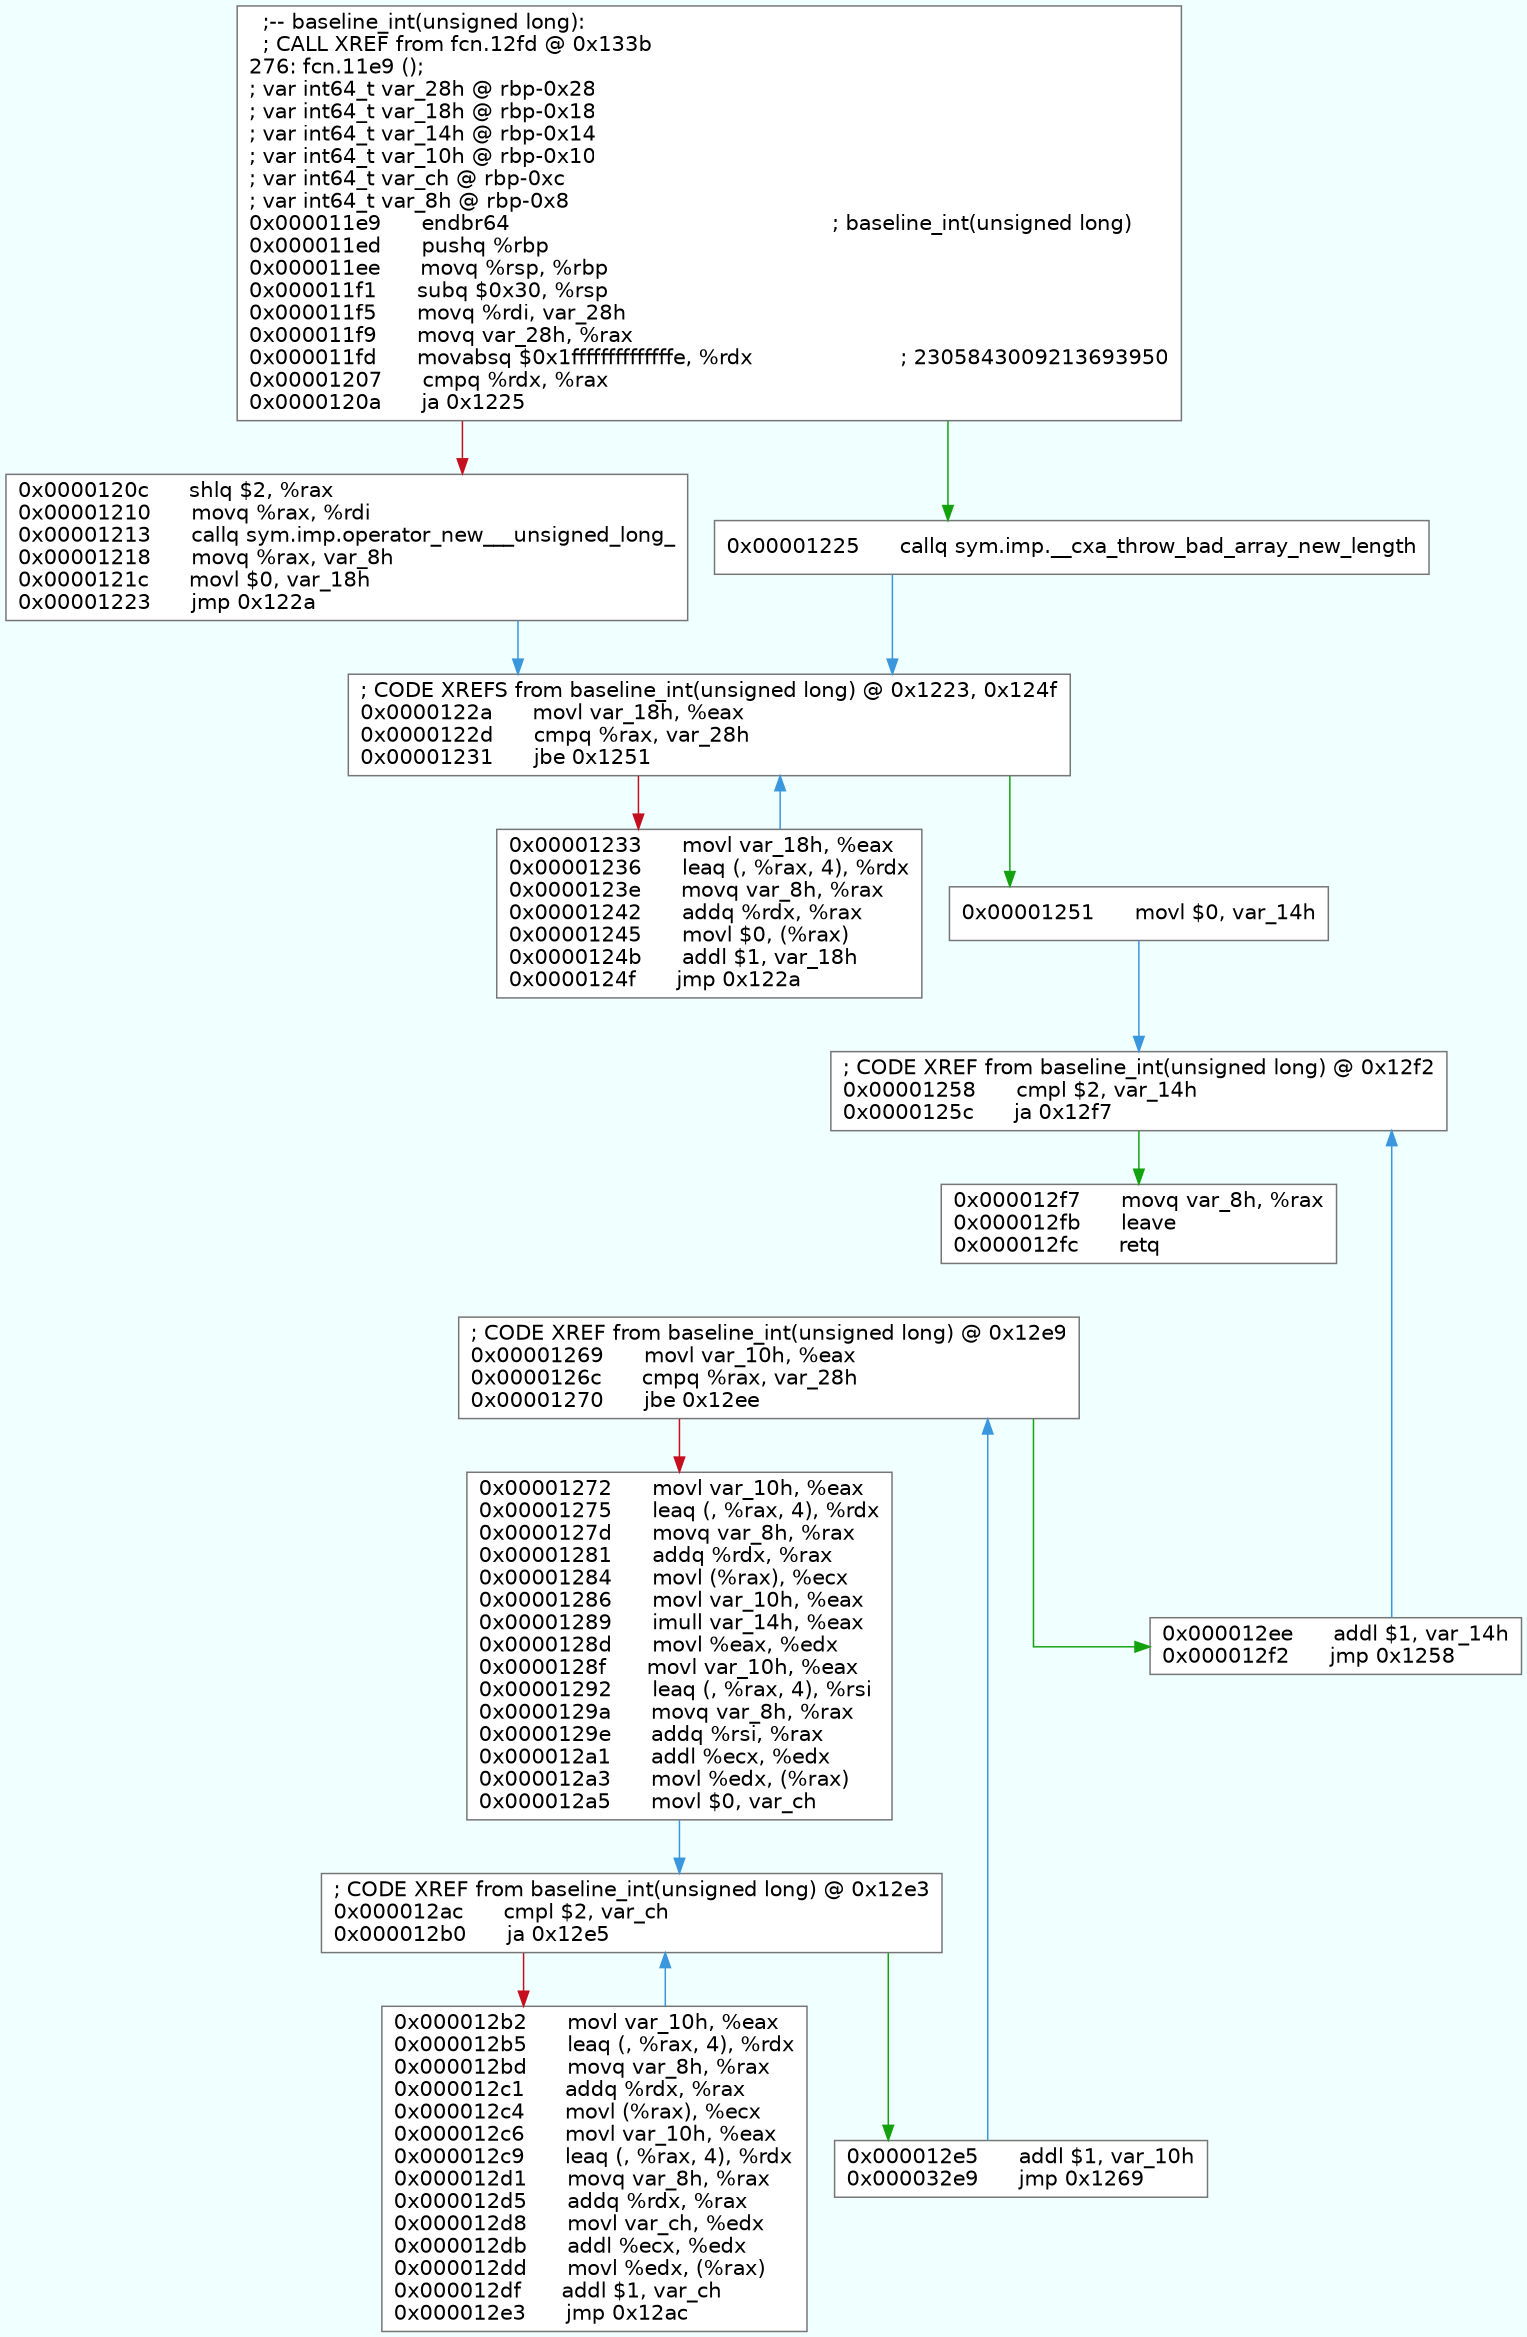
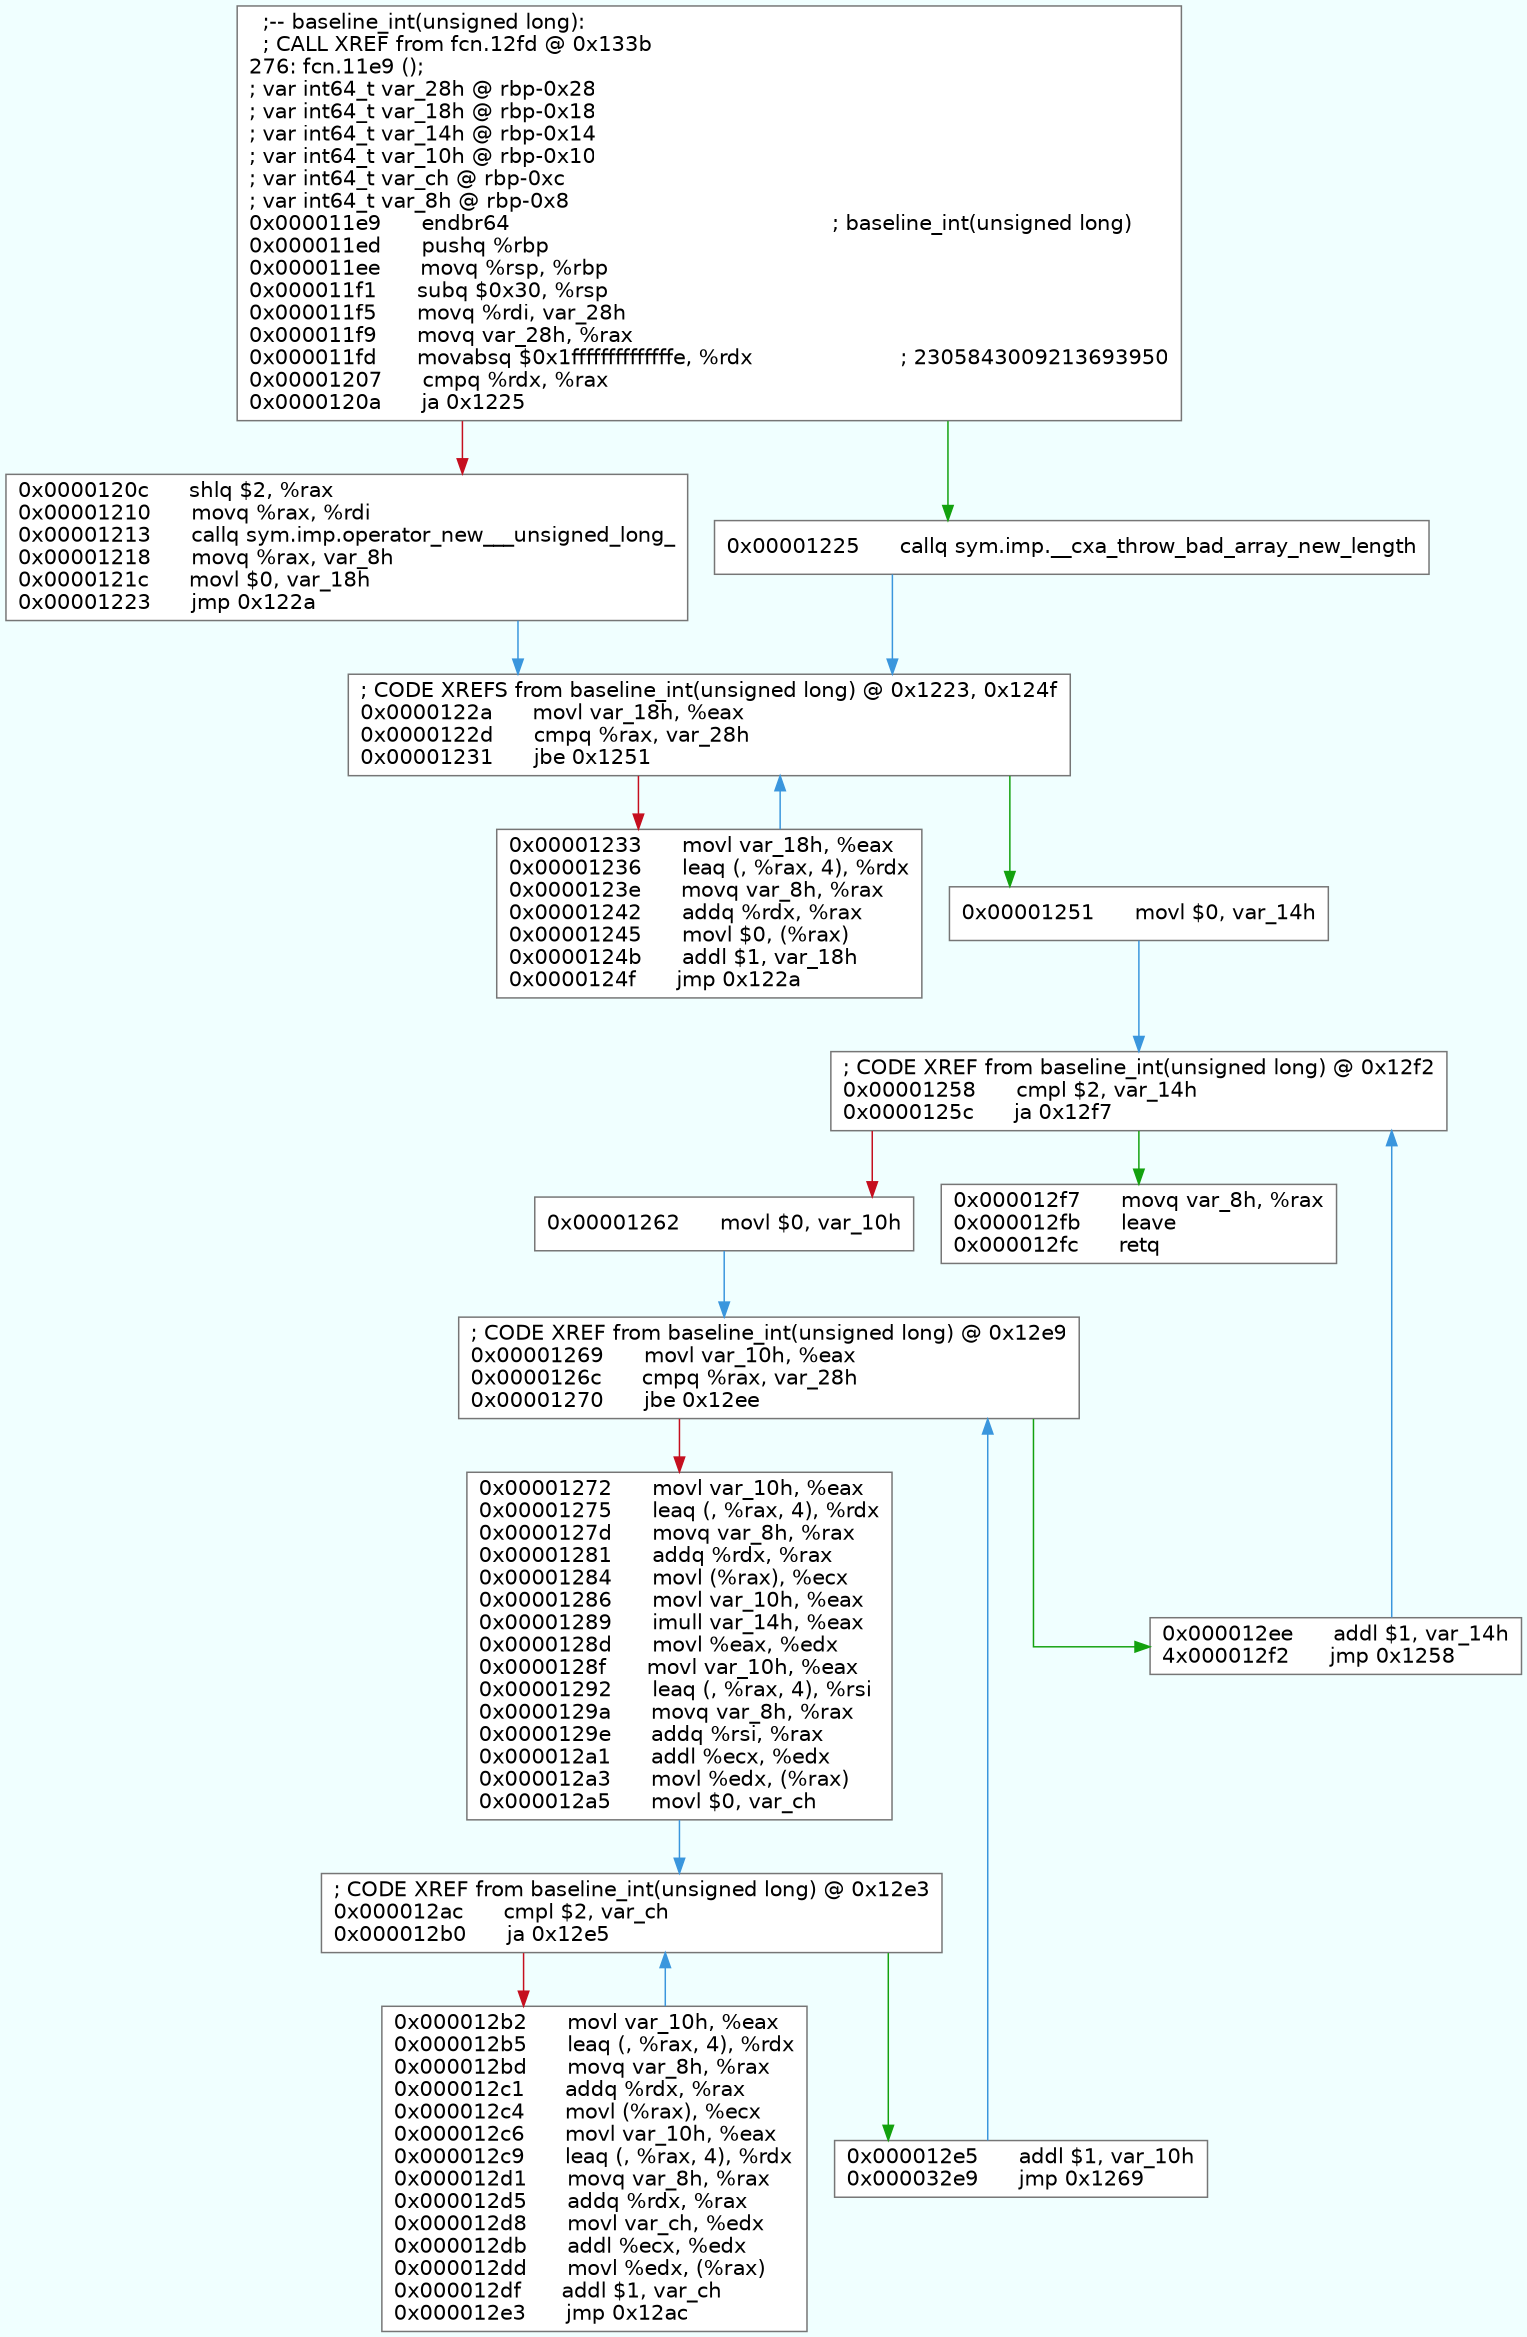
none -> (724, 1224)
(1336, 1646) -> (1336, 1646)
